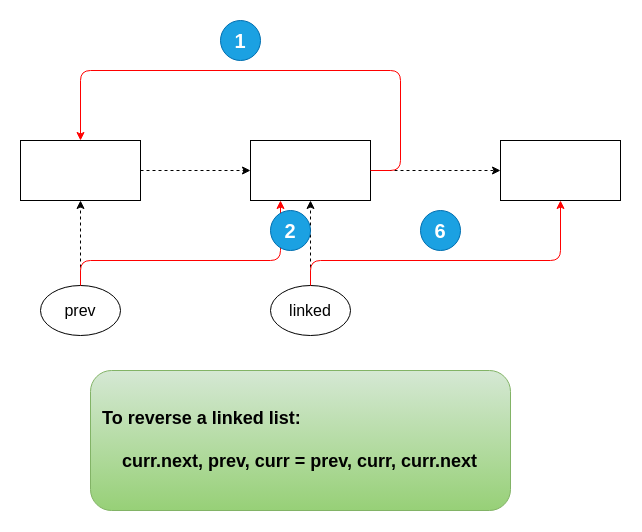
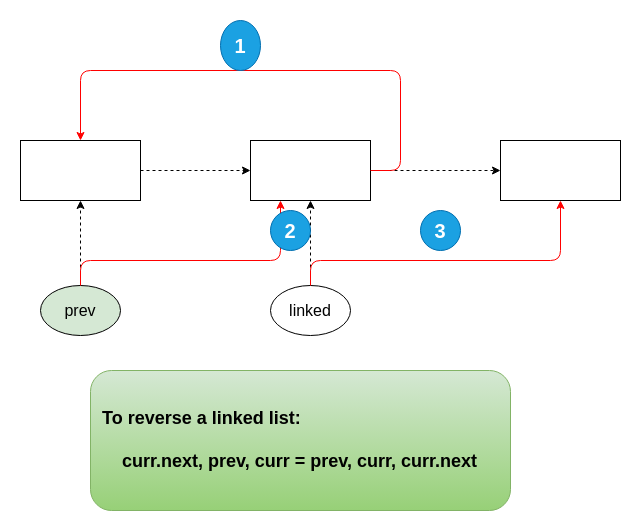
(241, 41) -> (241, 46)
(441, 231) -> (441, 231)
(81, 311) -> (81, 311)
